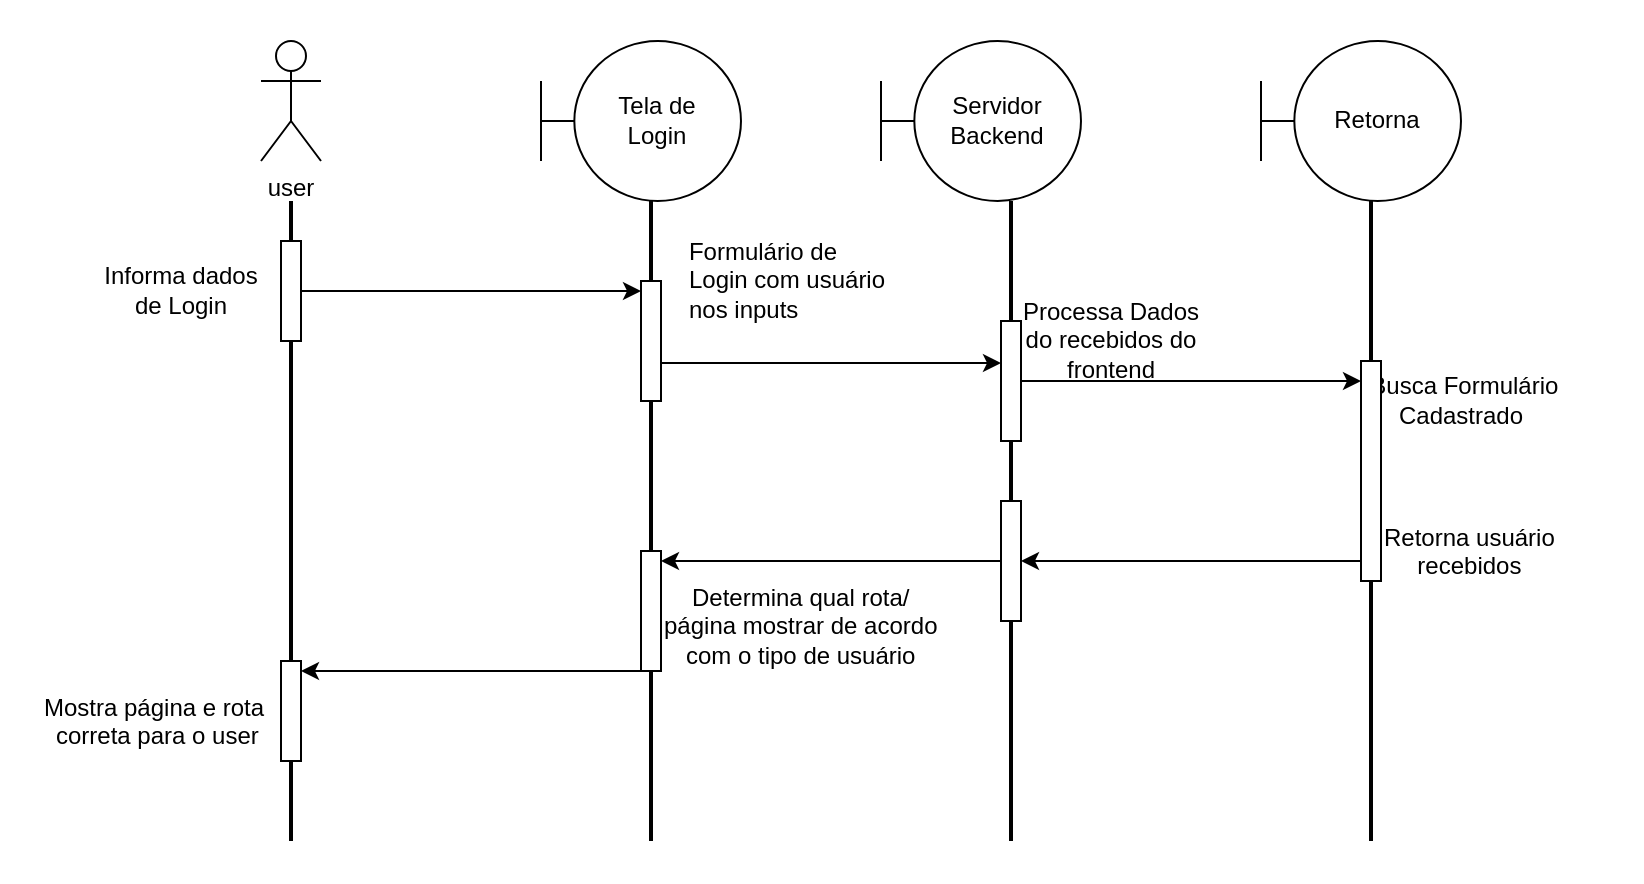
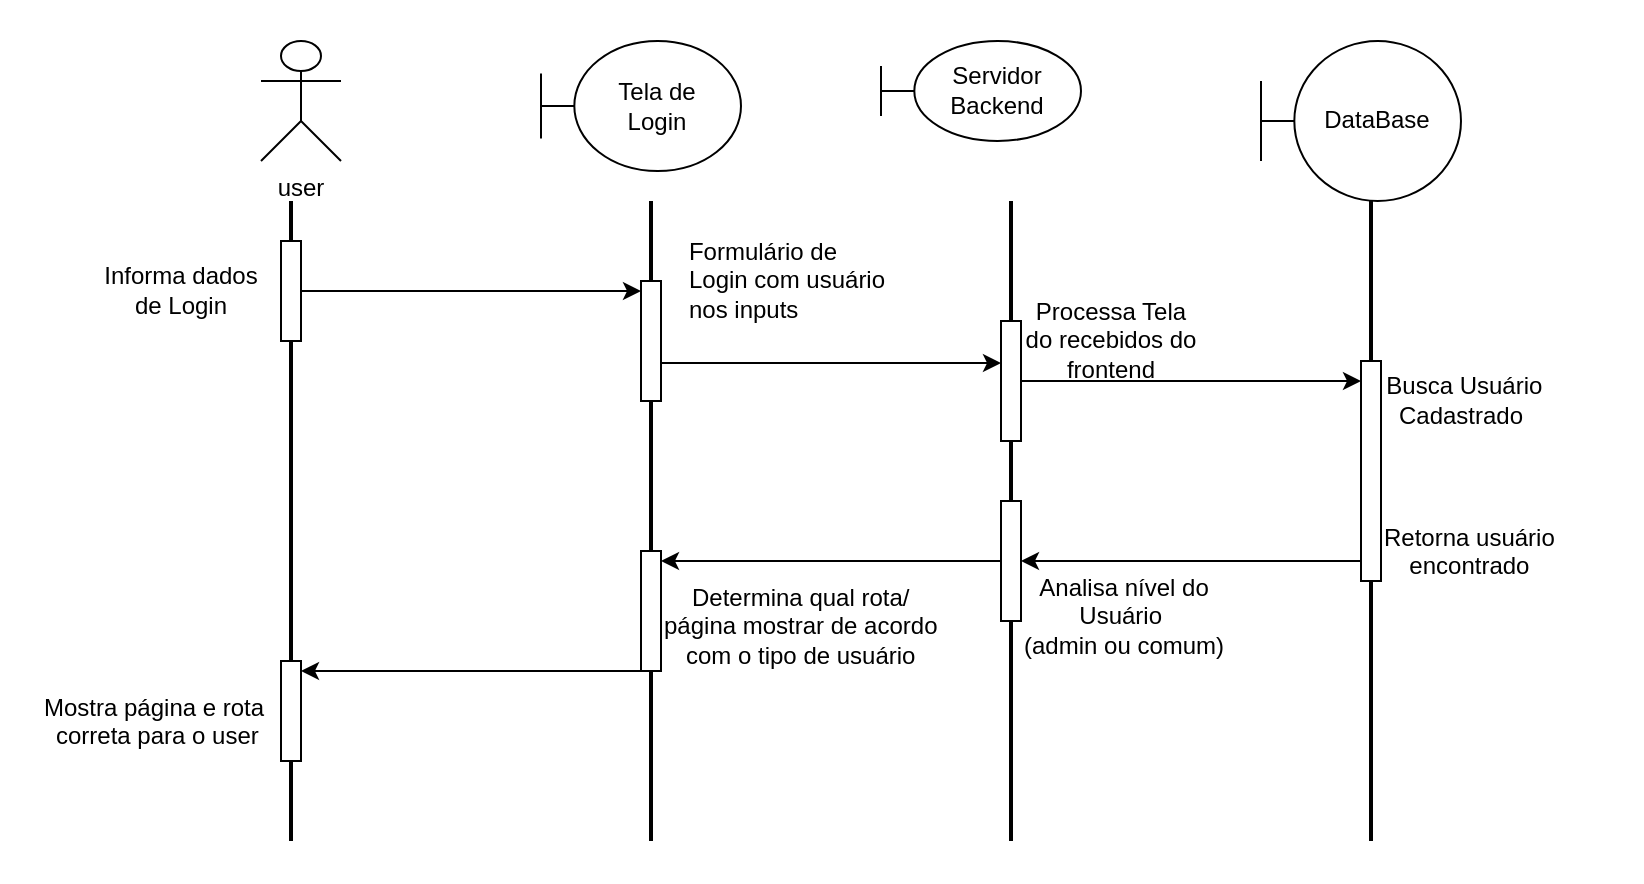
(291, 101) -> (301, 101)
(641, 121) -> (641, 106)
(981, 121) -> (981, 91)
(1378, 121) -> (1378, 121)
(1112, 341) -> (1112, 341)
(1462, 401) -> (1462, 401)
(1480, 554) -> (1480, 554)
none -> (1121, 611)
